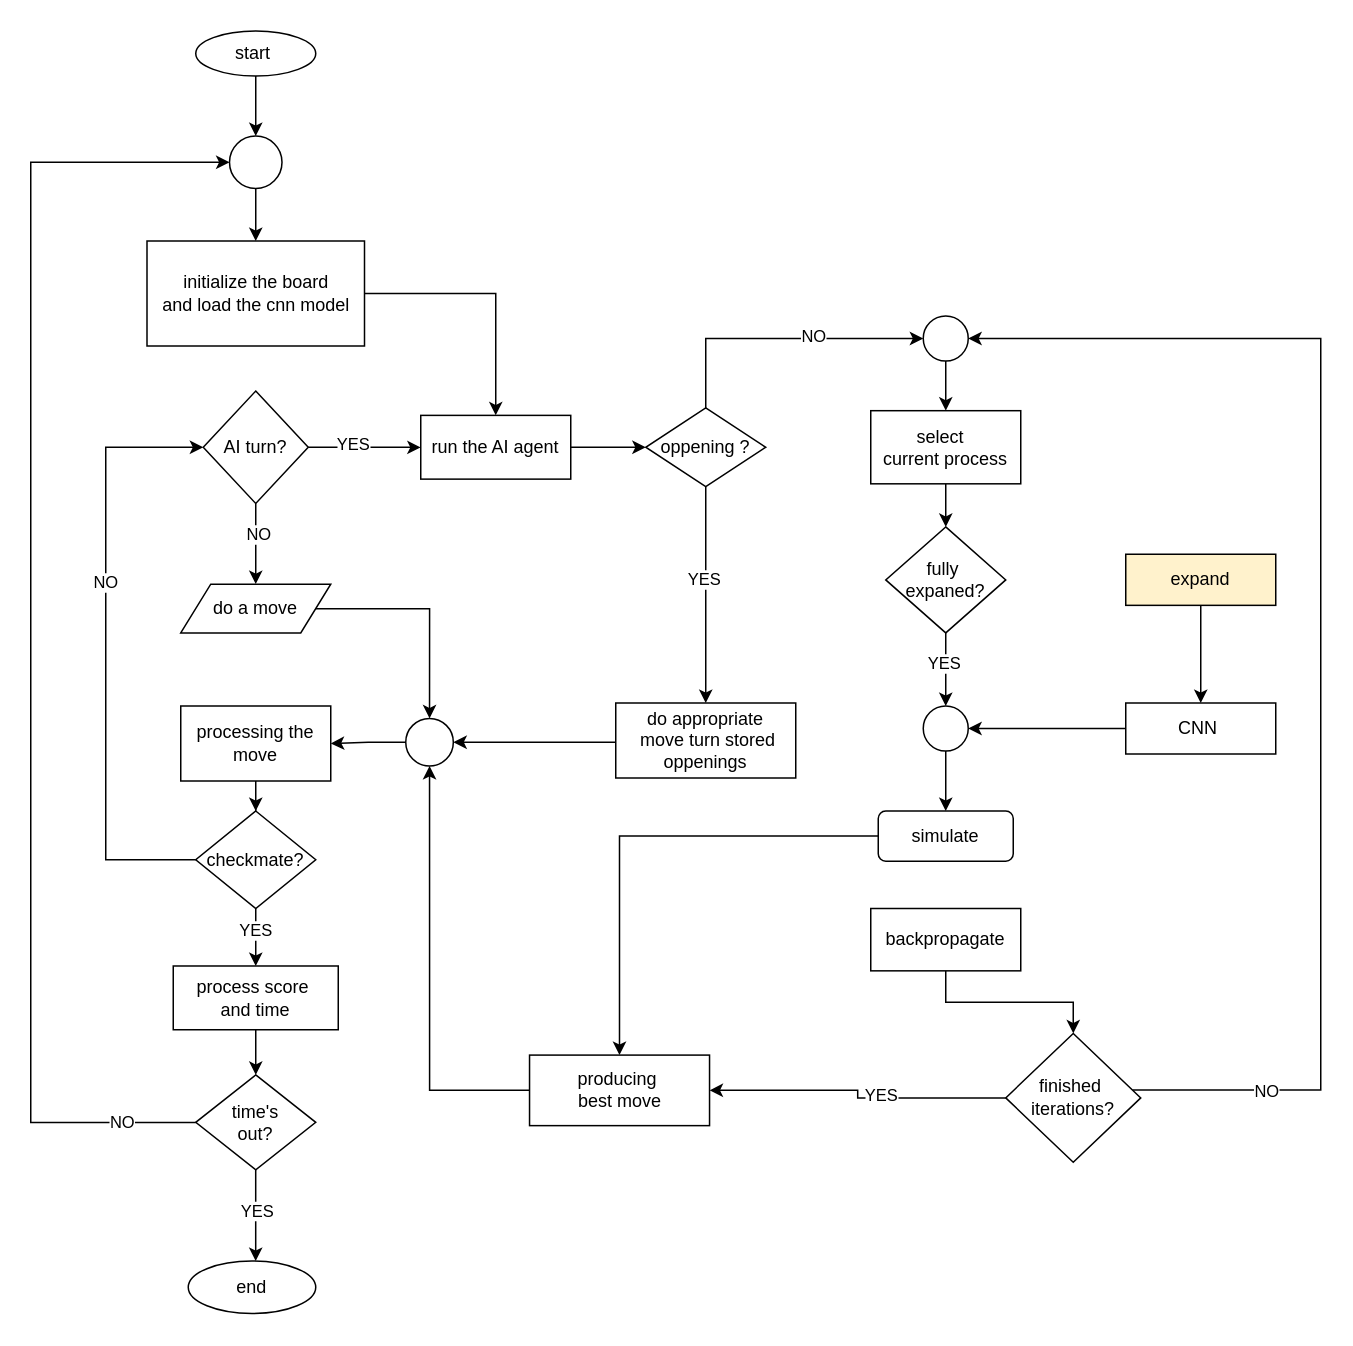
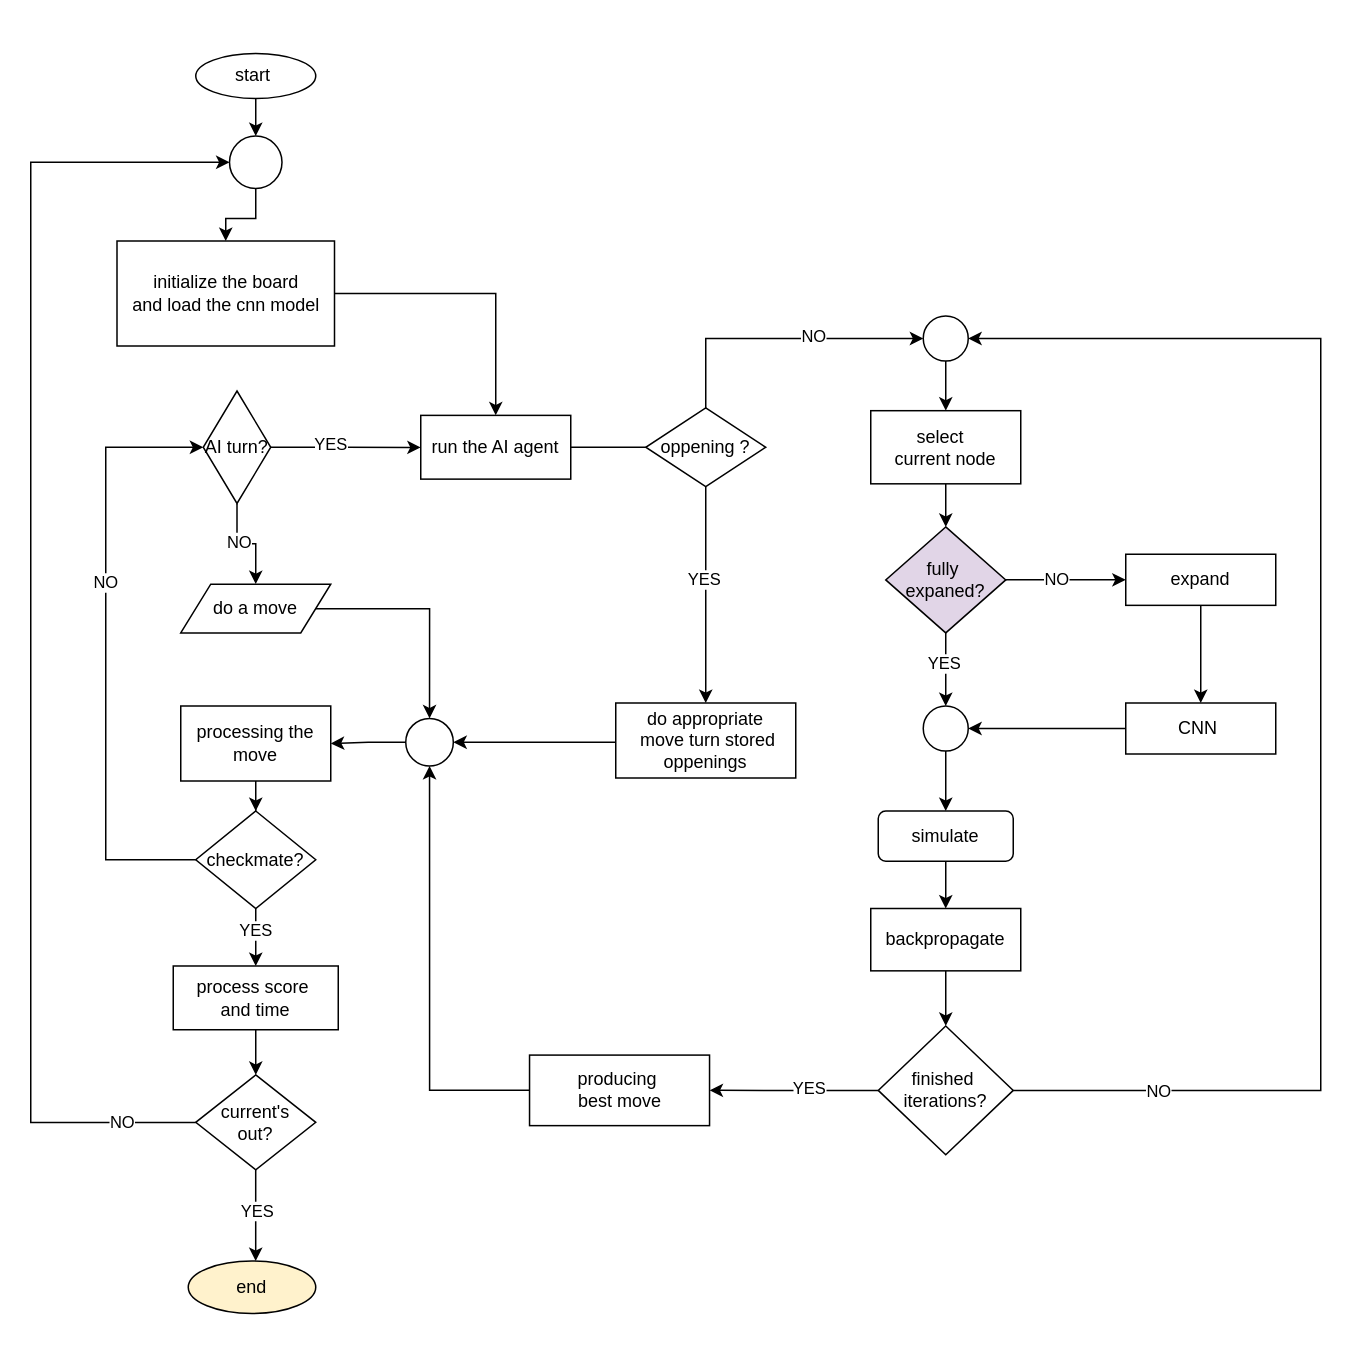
(256, 53) -> (256, 76)
(256, 293) -> (226, 293)
(256, 447) -> (237, 447)
(634, 447) -> (638, 447)
(946, 448) -> (946, 448)
(946, 580) -> (946, 580)
none -> (1061, 580)
(1201, 580) -> (1201, 580)
(645, 836) -> (946, 890)
(1073, 1098) -> (946, 1090)
(256, 1123) -> (256, 1123)
(252, 1287) -> (252, 1287)
